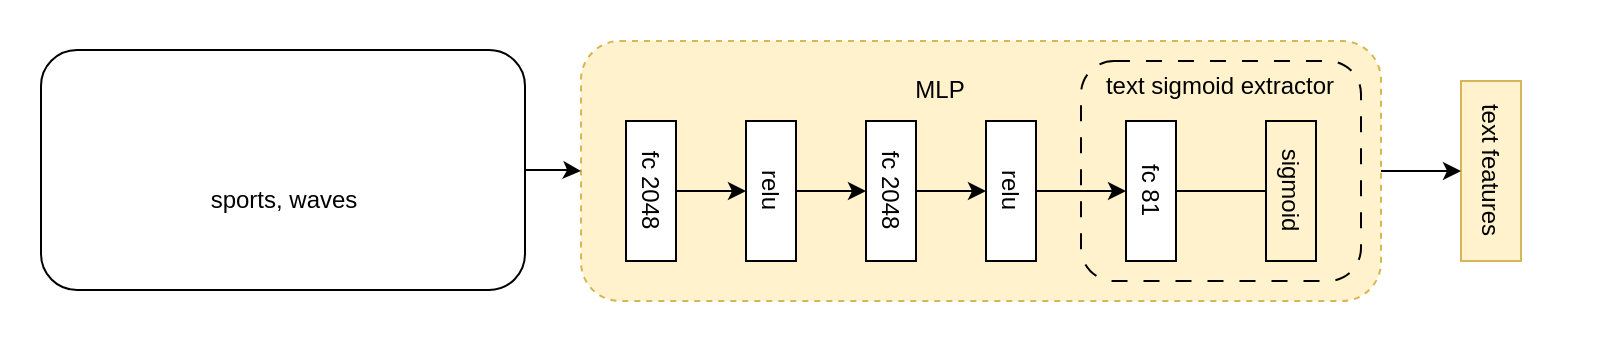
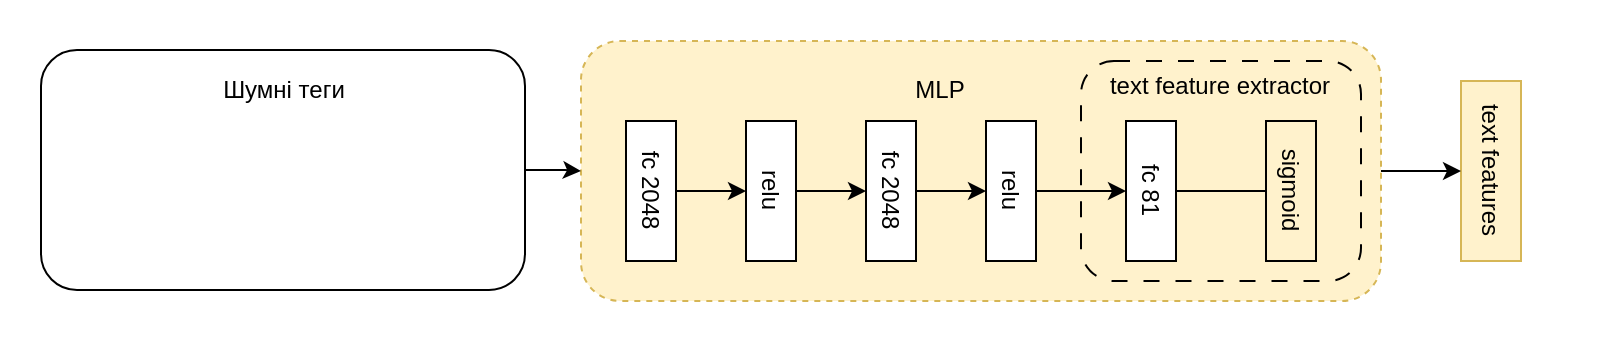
(1221, 87) -> (1221, 87)
none -> (285, 90)
(285, 200) -> none
